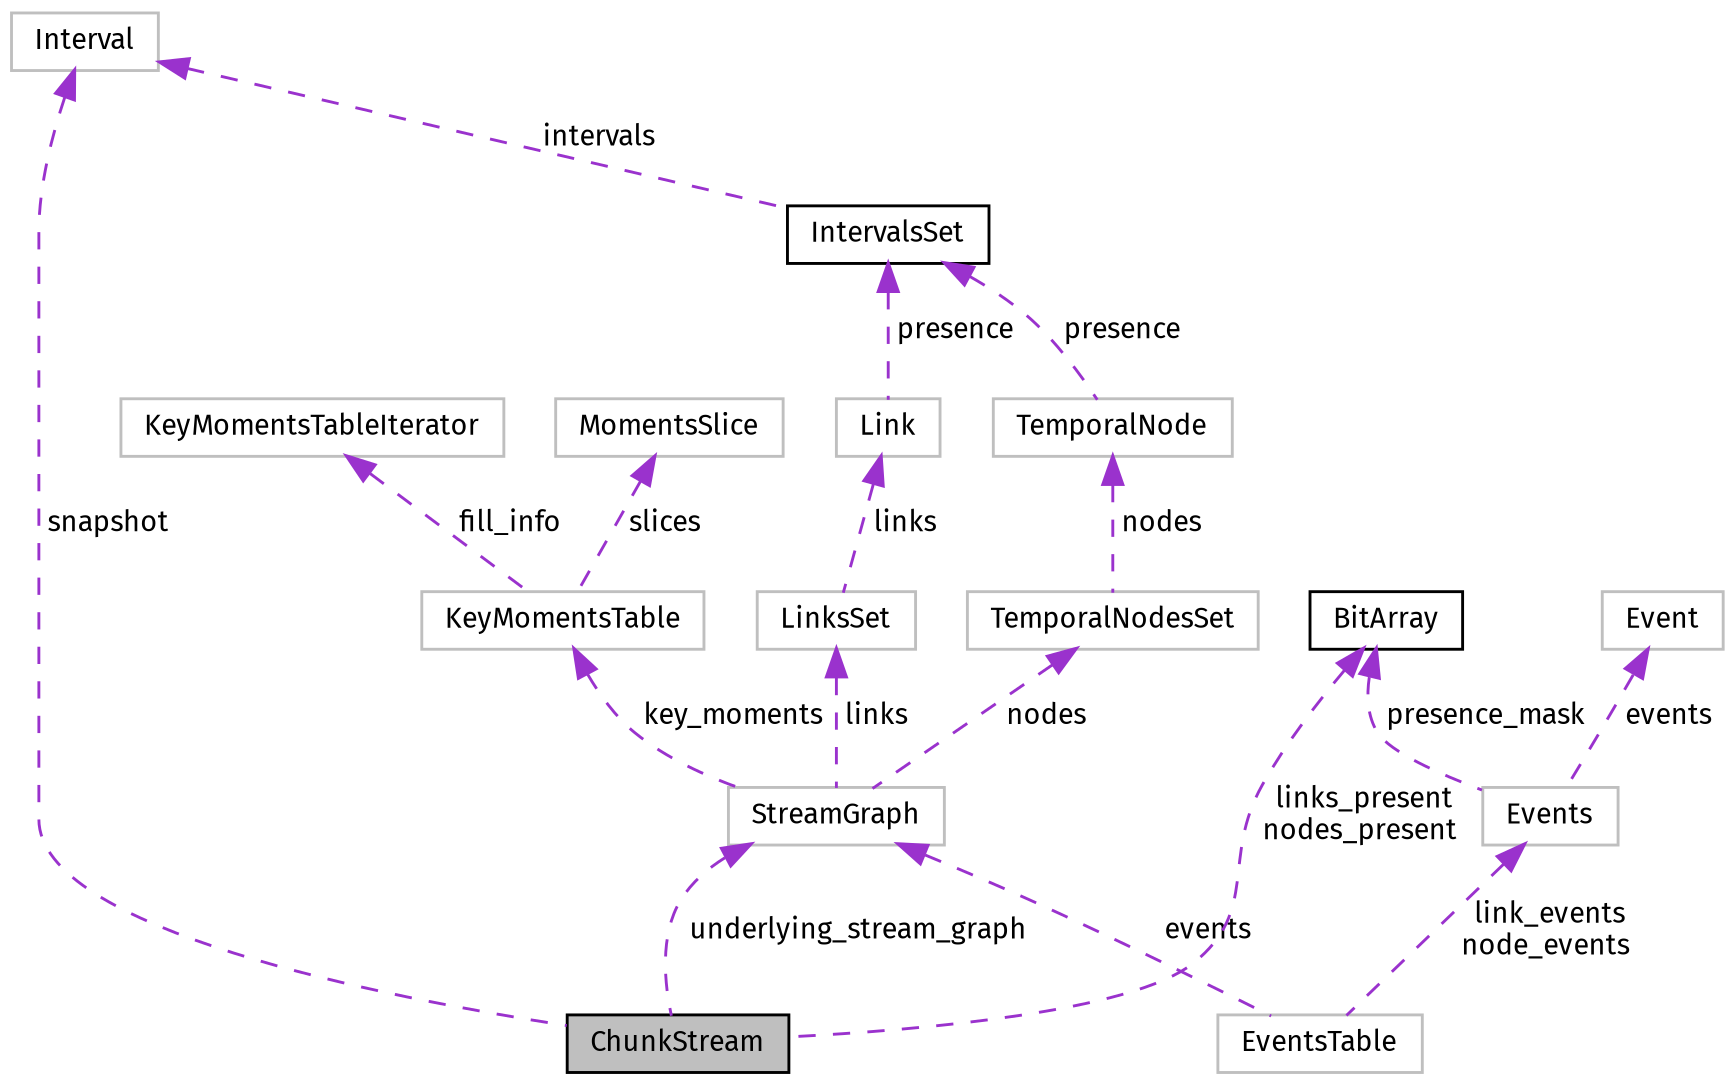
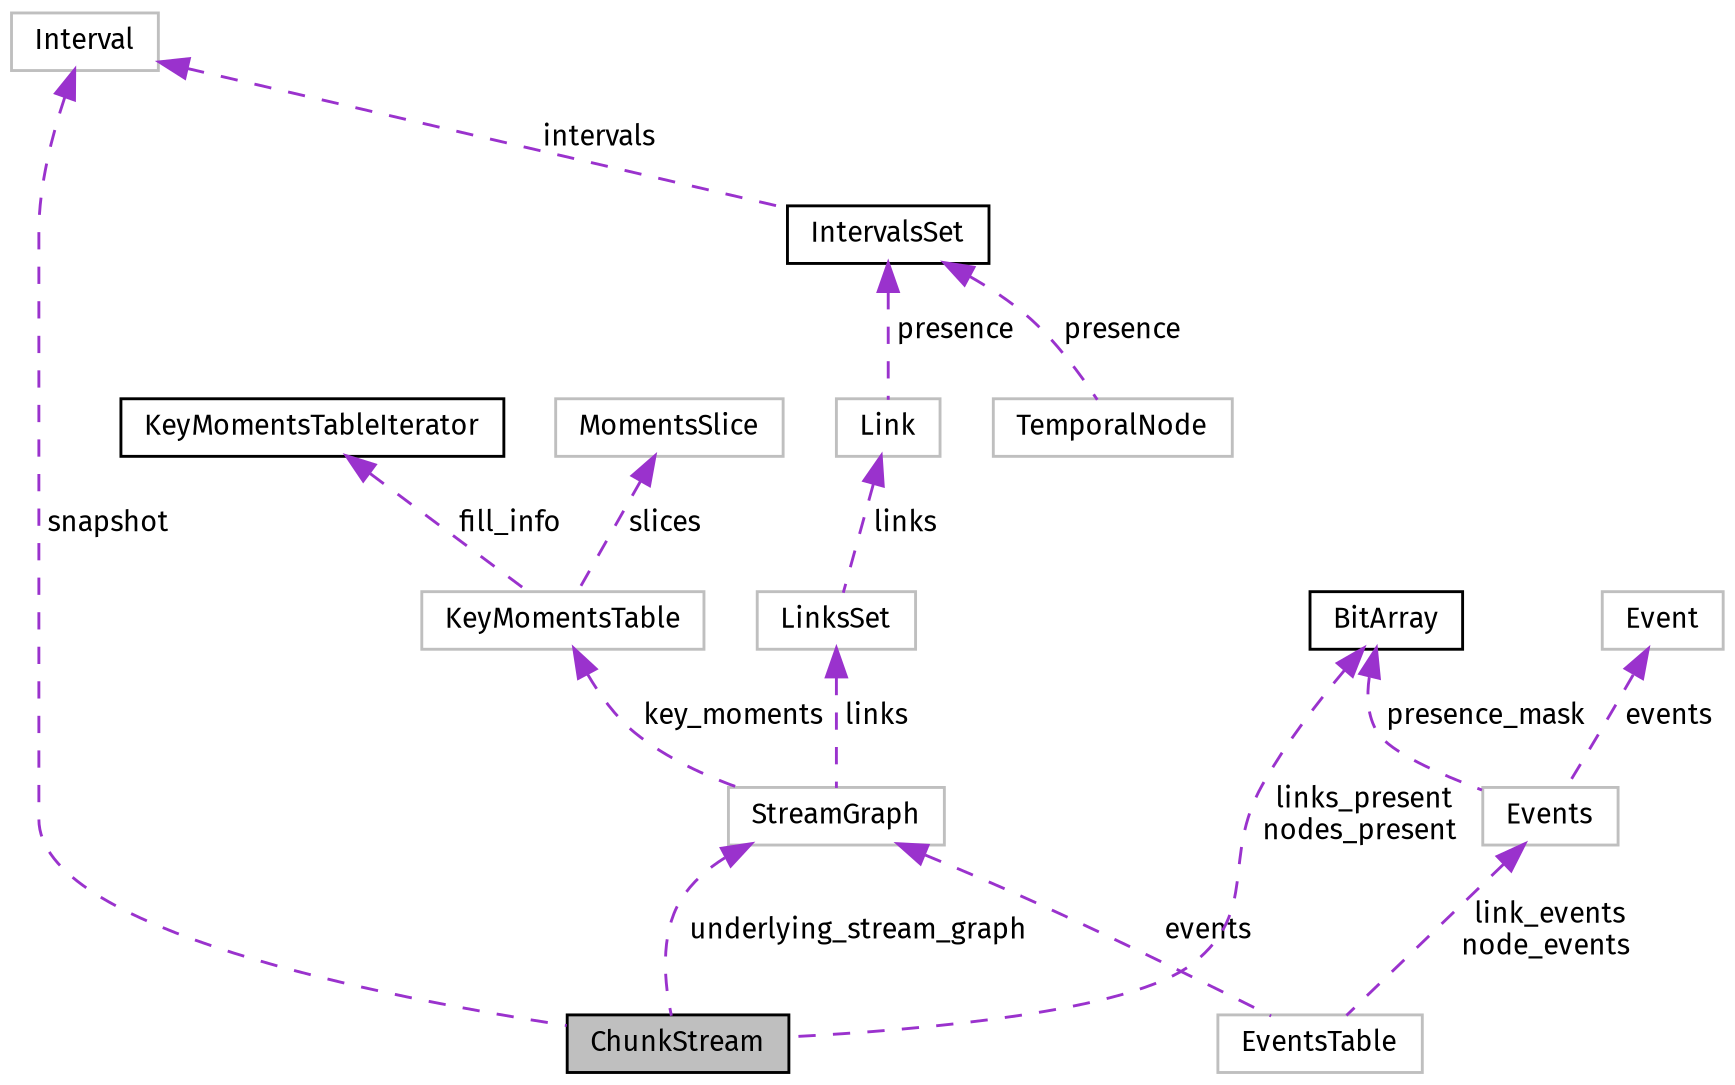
(312, 428) -> (312, 428)
(1113, 620) -> none
